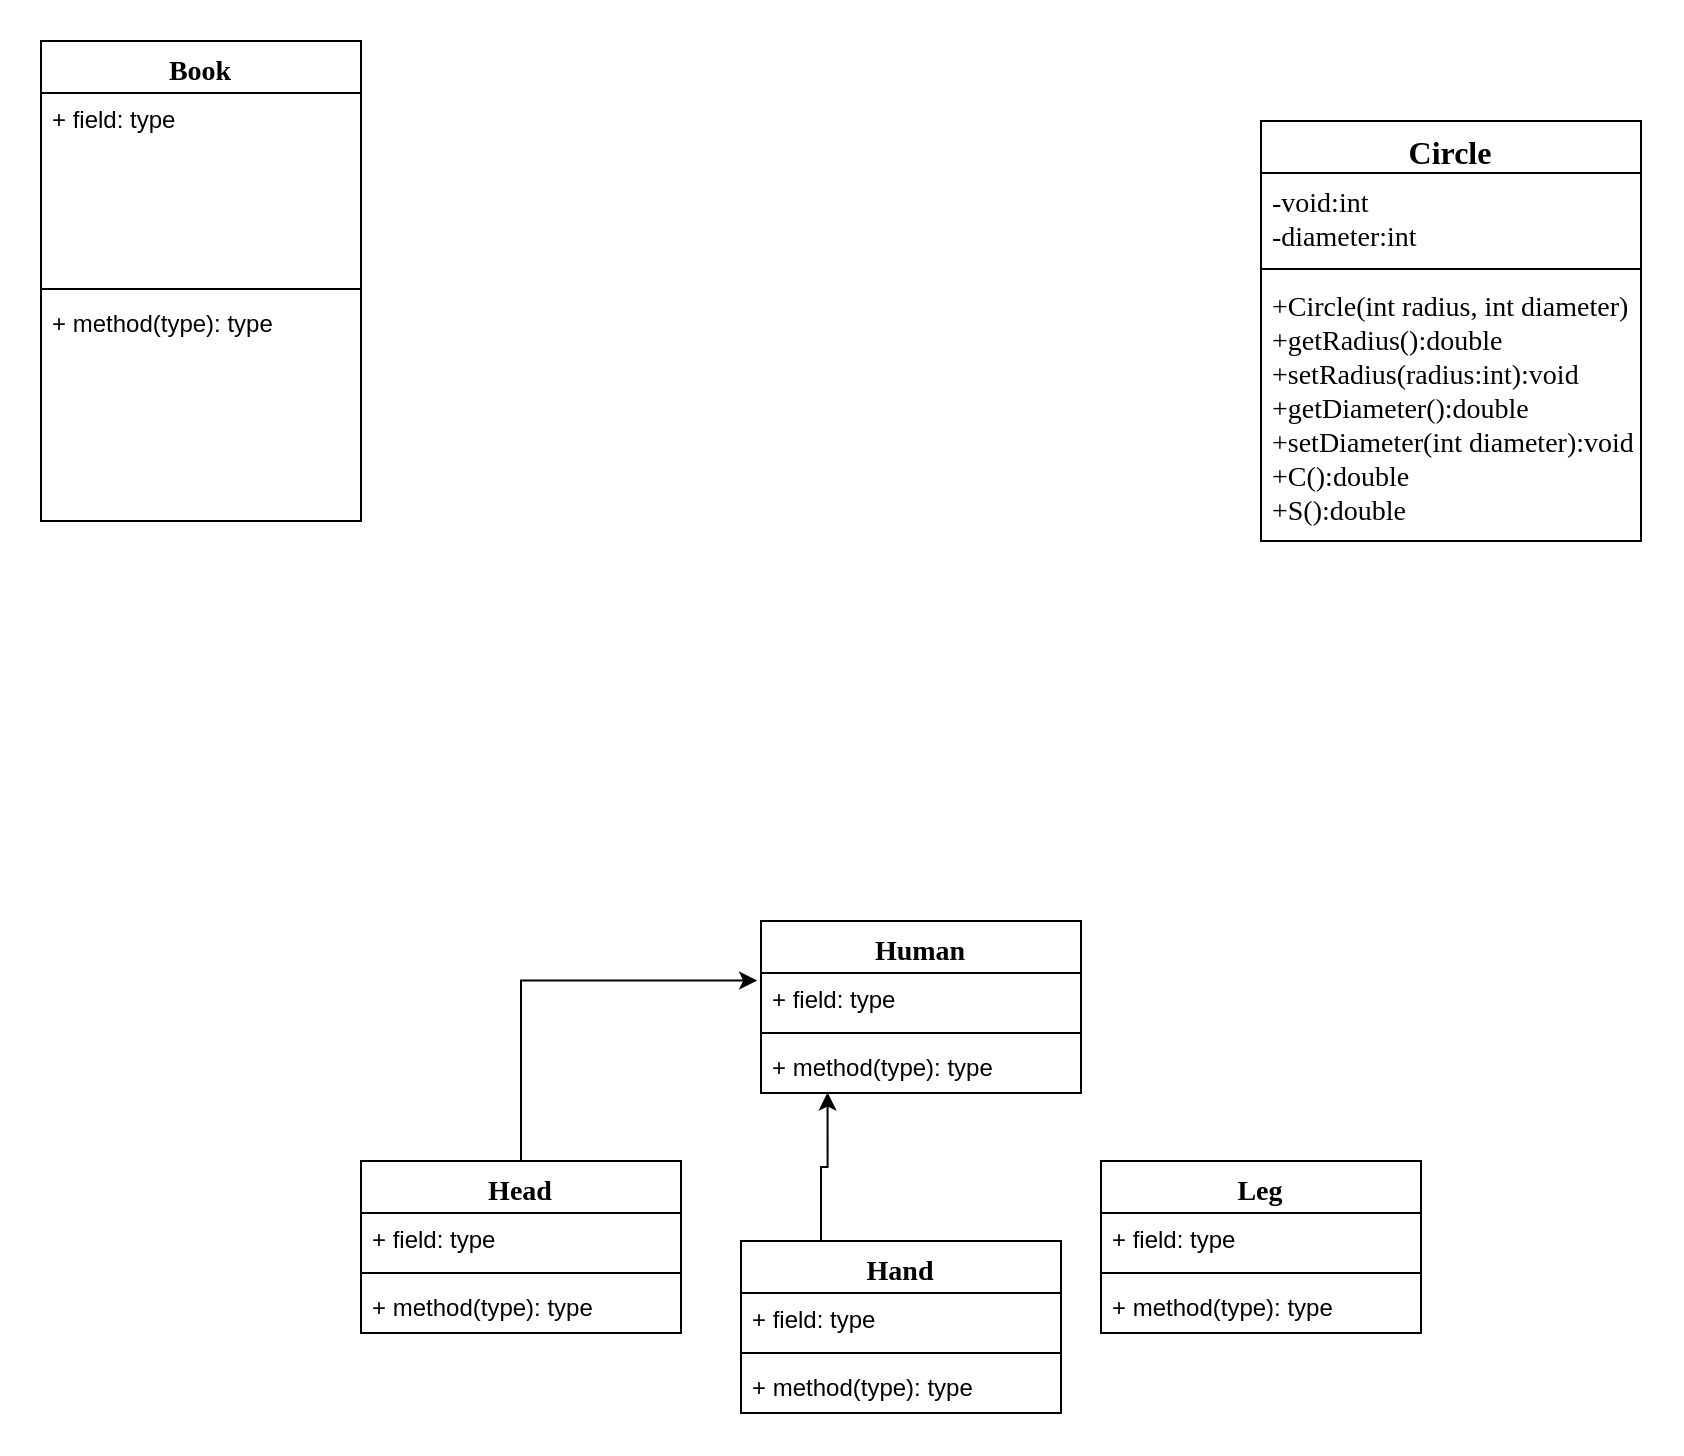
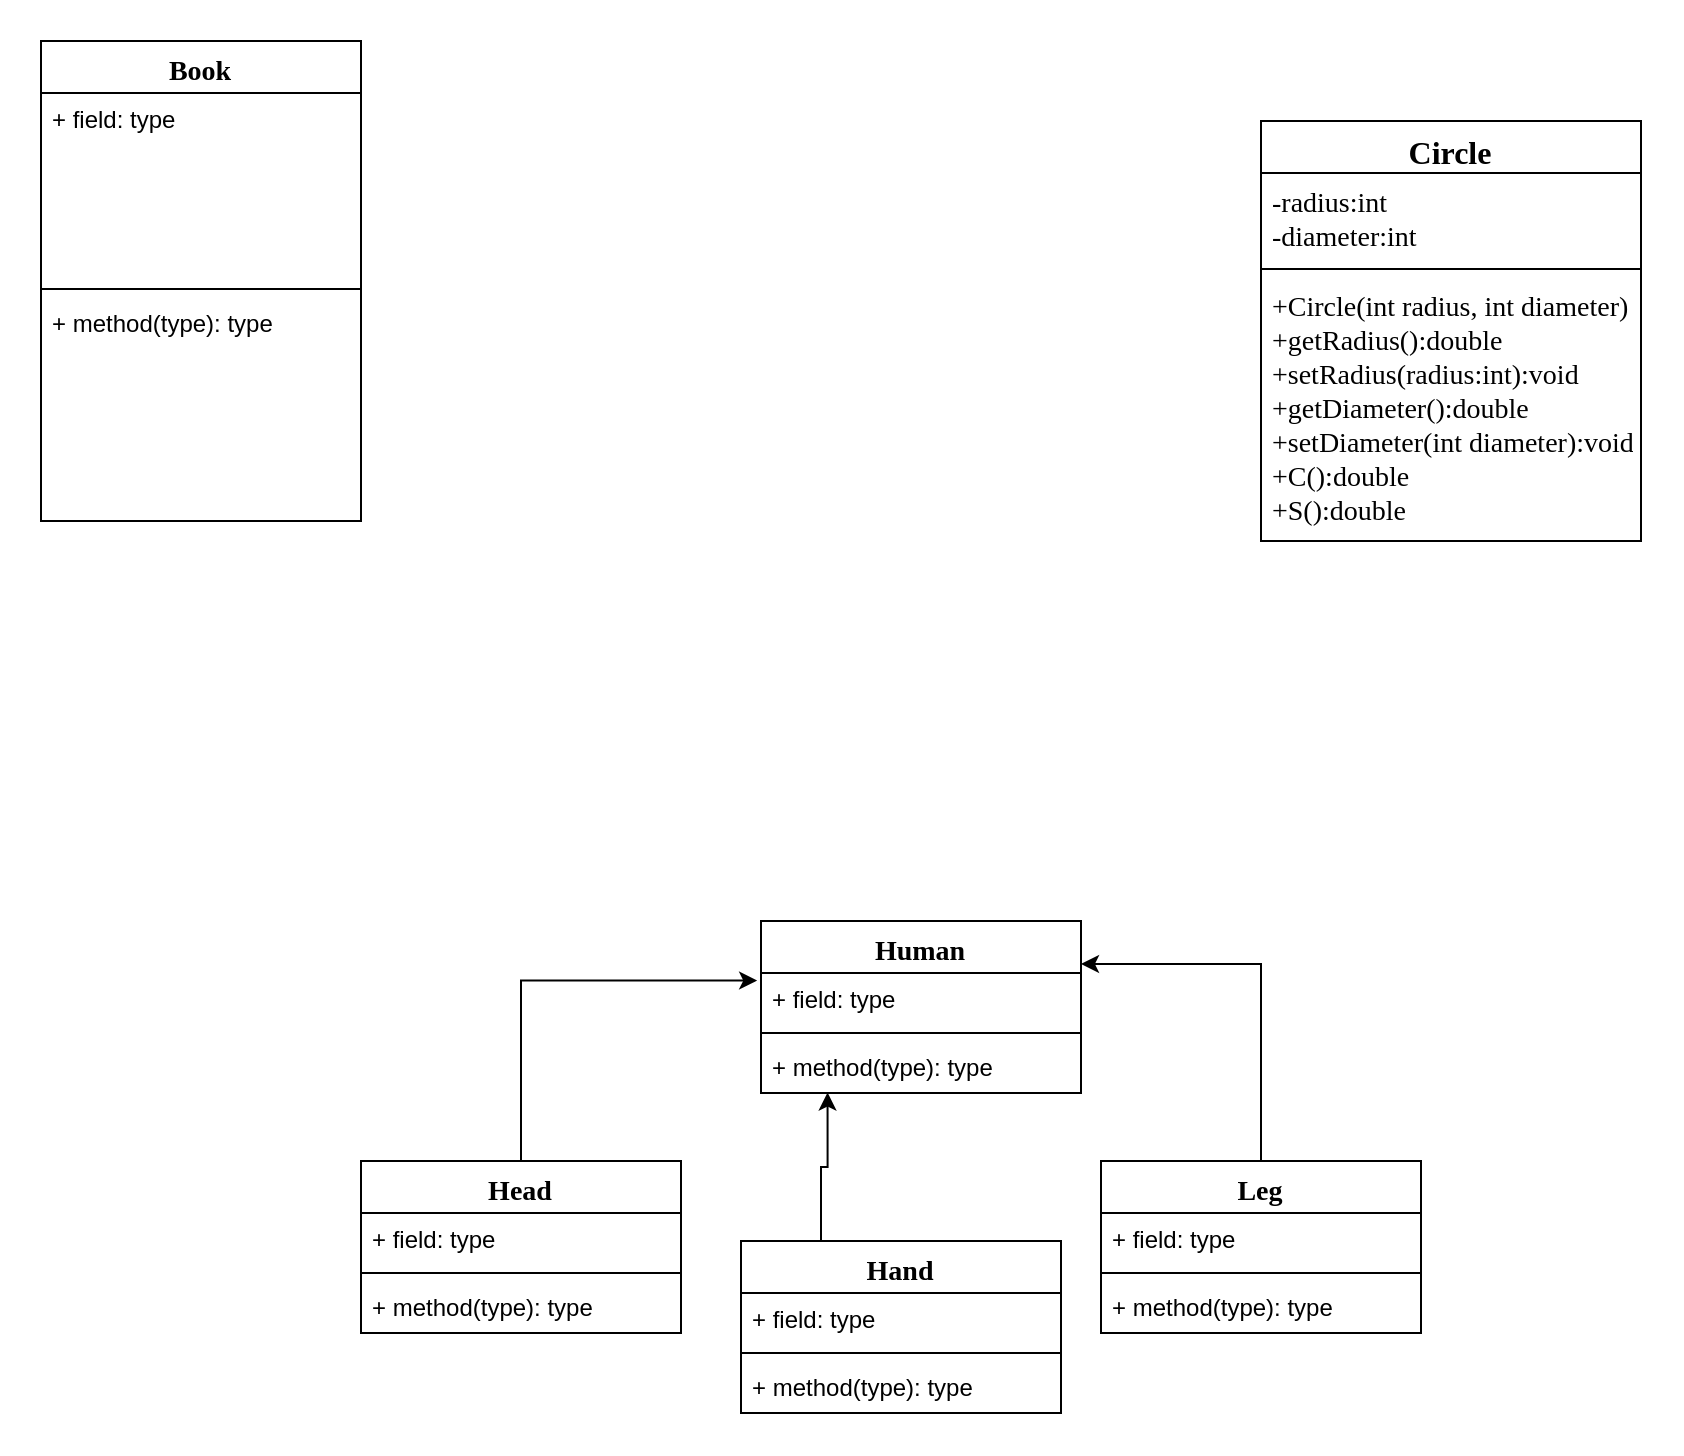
(1332, 203) -> (1347, 203)
none -> (1261, 979)
